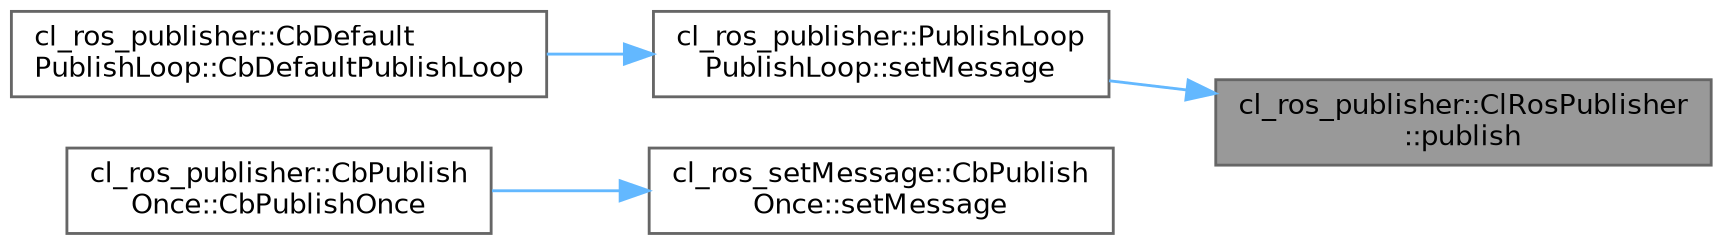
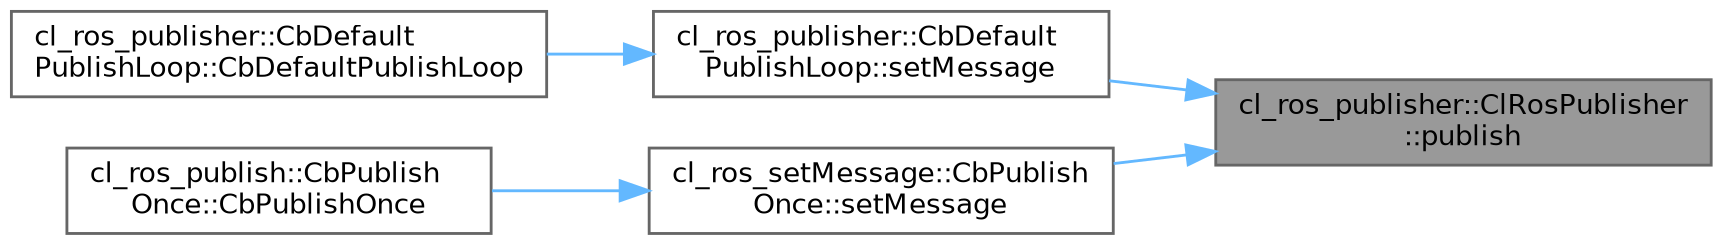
(881, 54) -> (881, 54)
none -> (1150, 159)
(279, 191) -> (279, 191)
